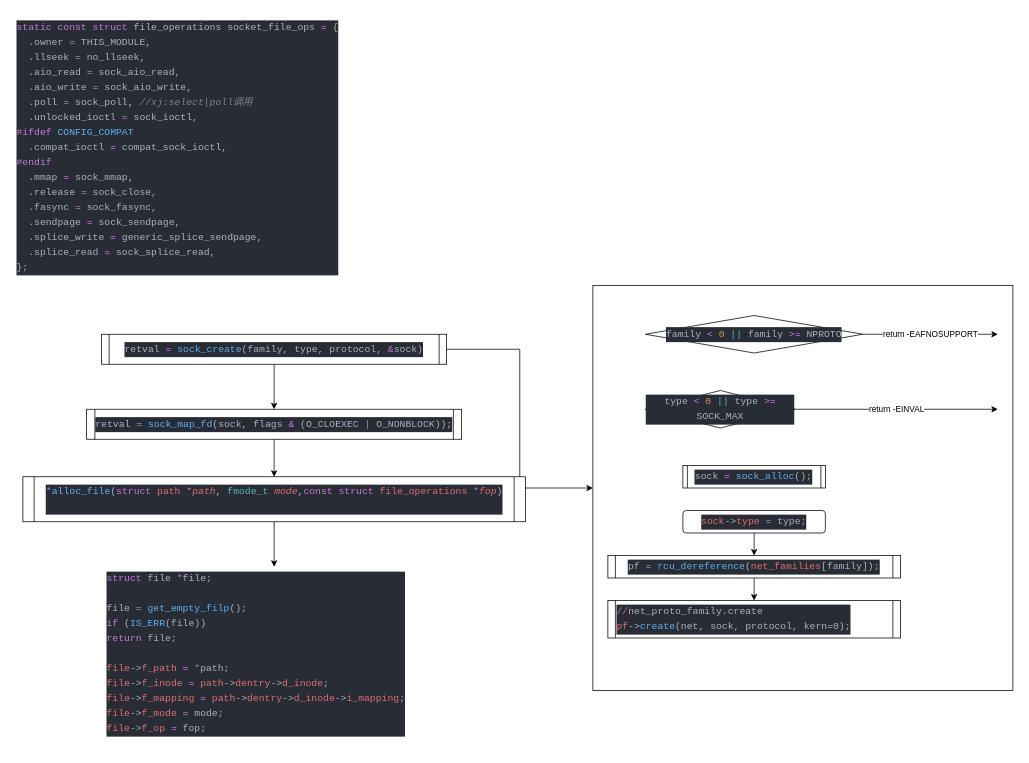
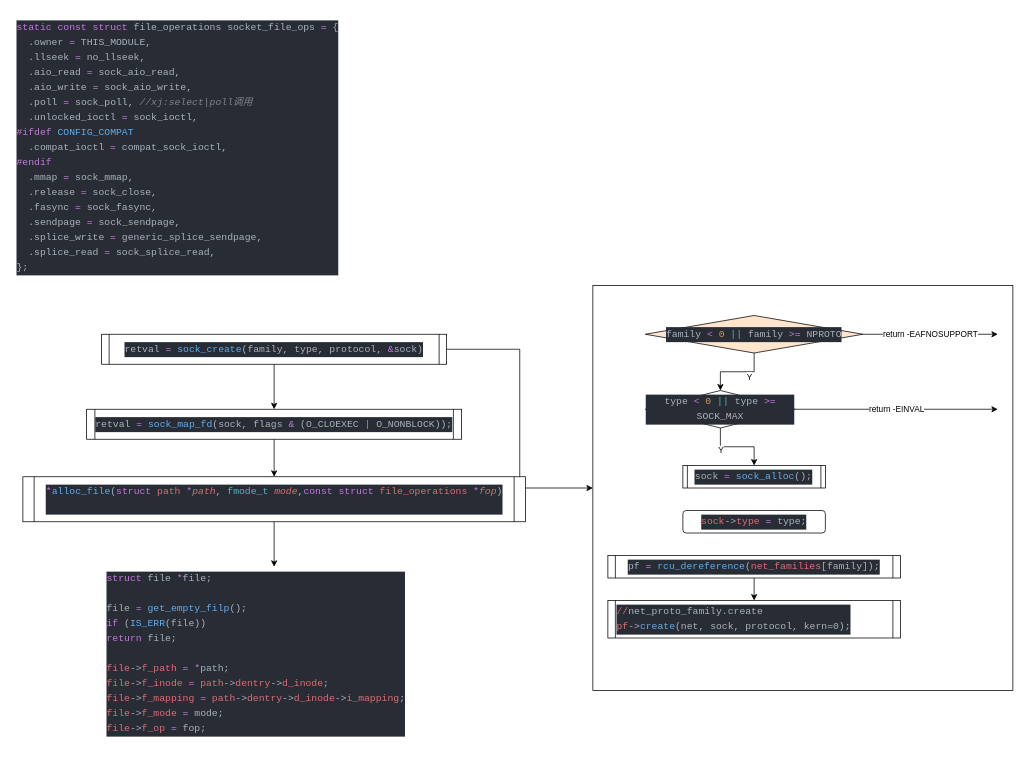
(754, 334) -> (754, 334)
none -> (732, 372)
none -> (729, 447)
(754, 549) -> none
